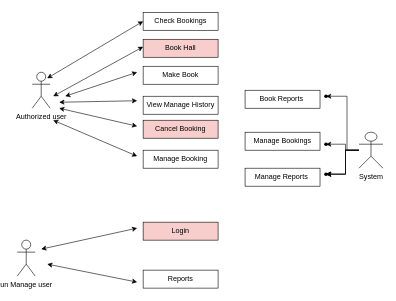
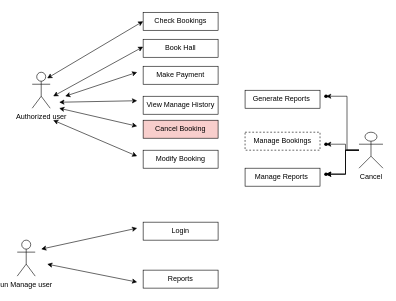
(181, 48) -> (181, 48)
(181, 75) -> (181, 75)
(283, 99) -> (283, 99)
(283, 141) -> (283, 141)
(181, 159) -> (181, 159)
(371, 177) -> (371, 177)
(181, 231) -> (181, 231)
